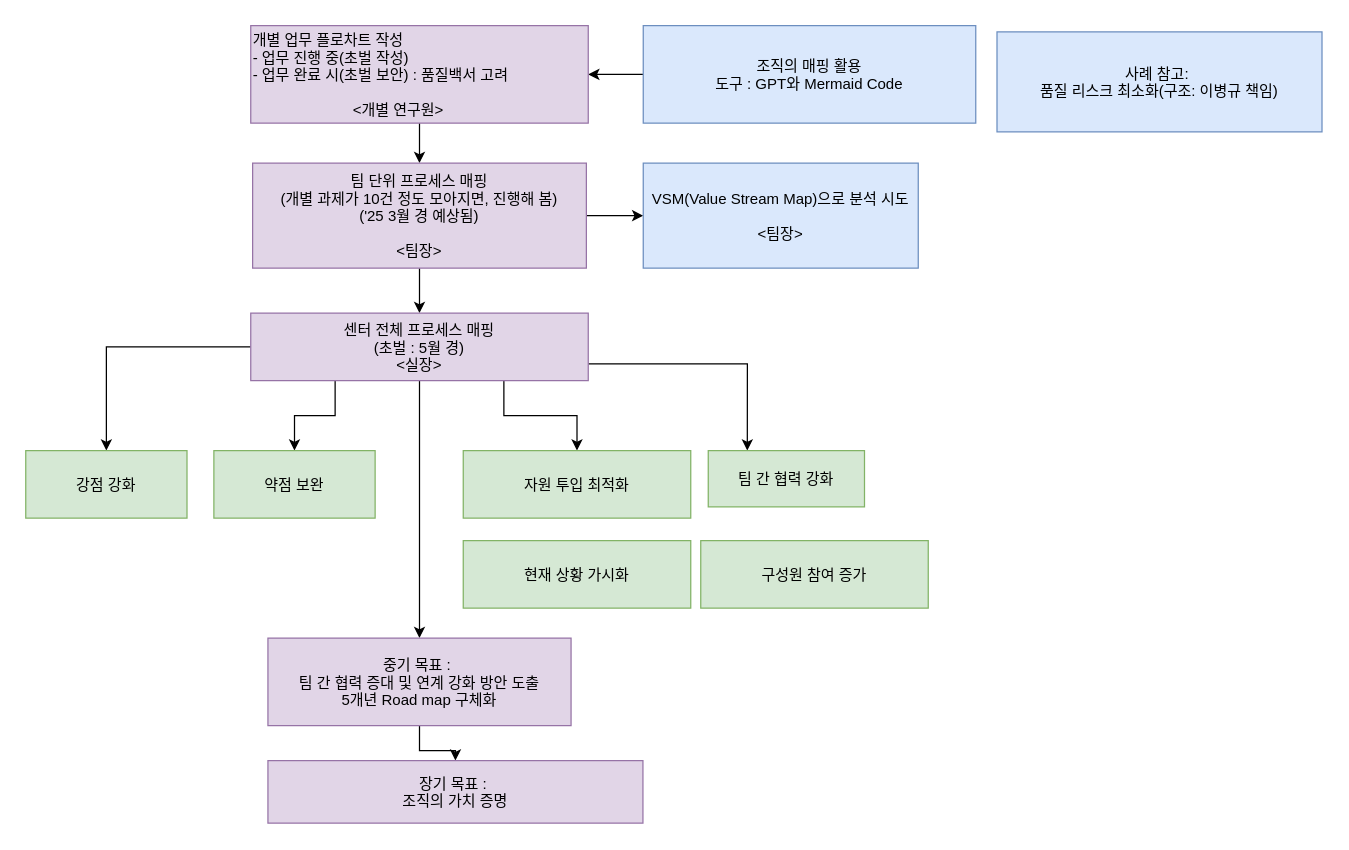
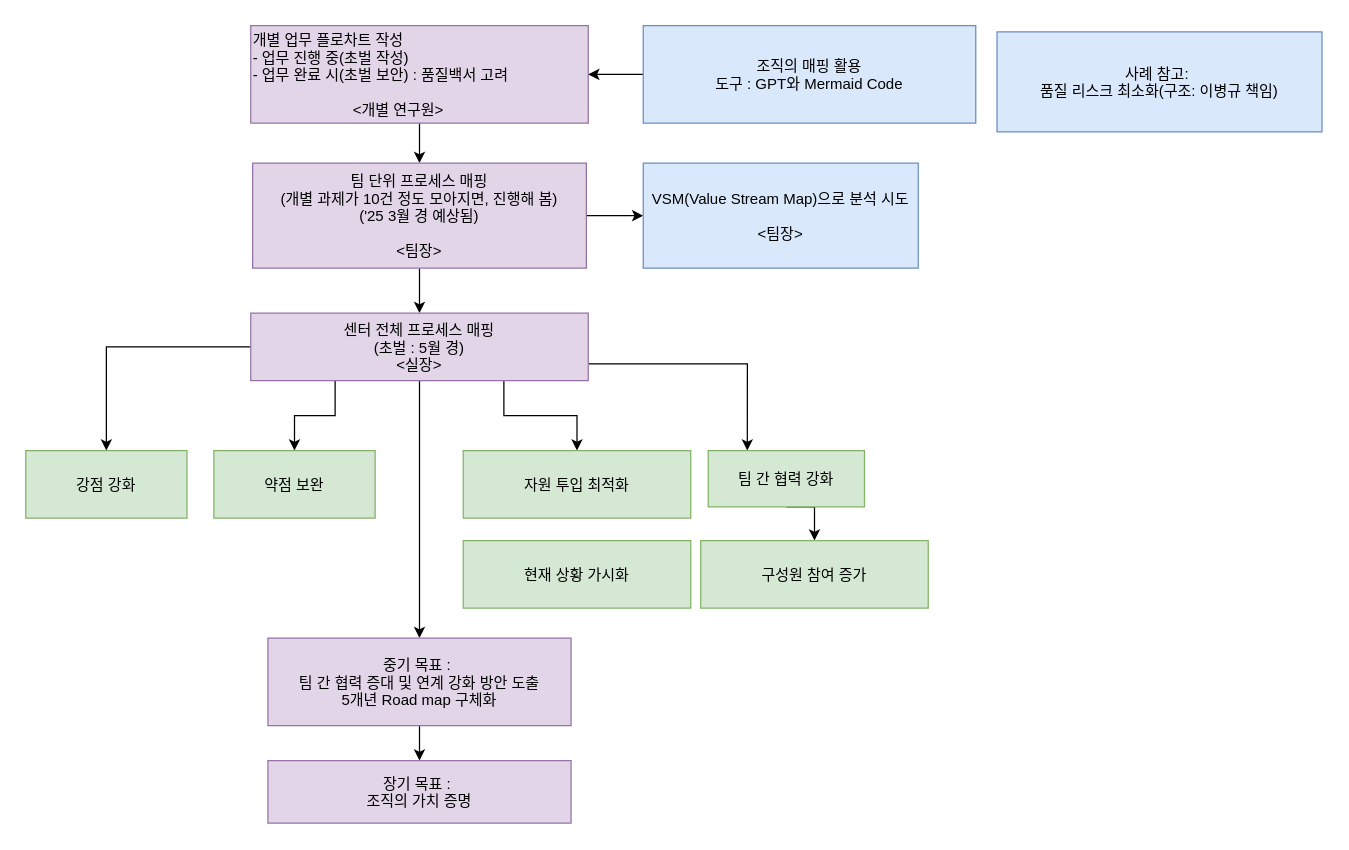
none -> (814, 518)
(455, 792) -> (419, 792)
